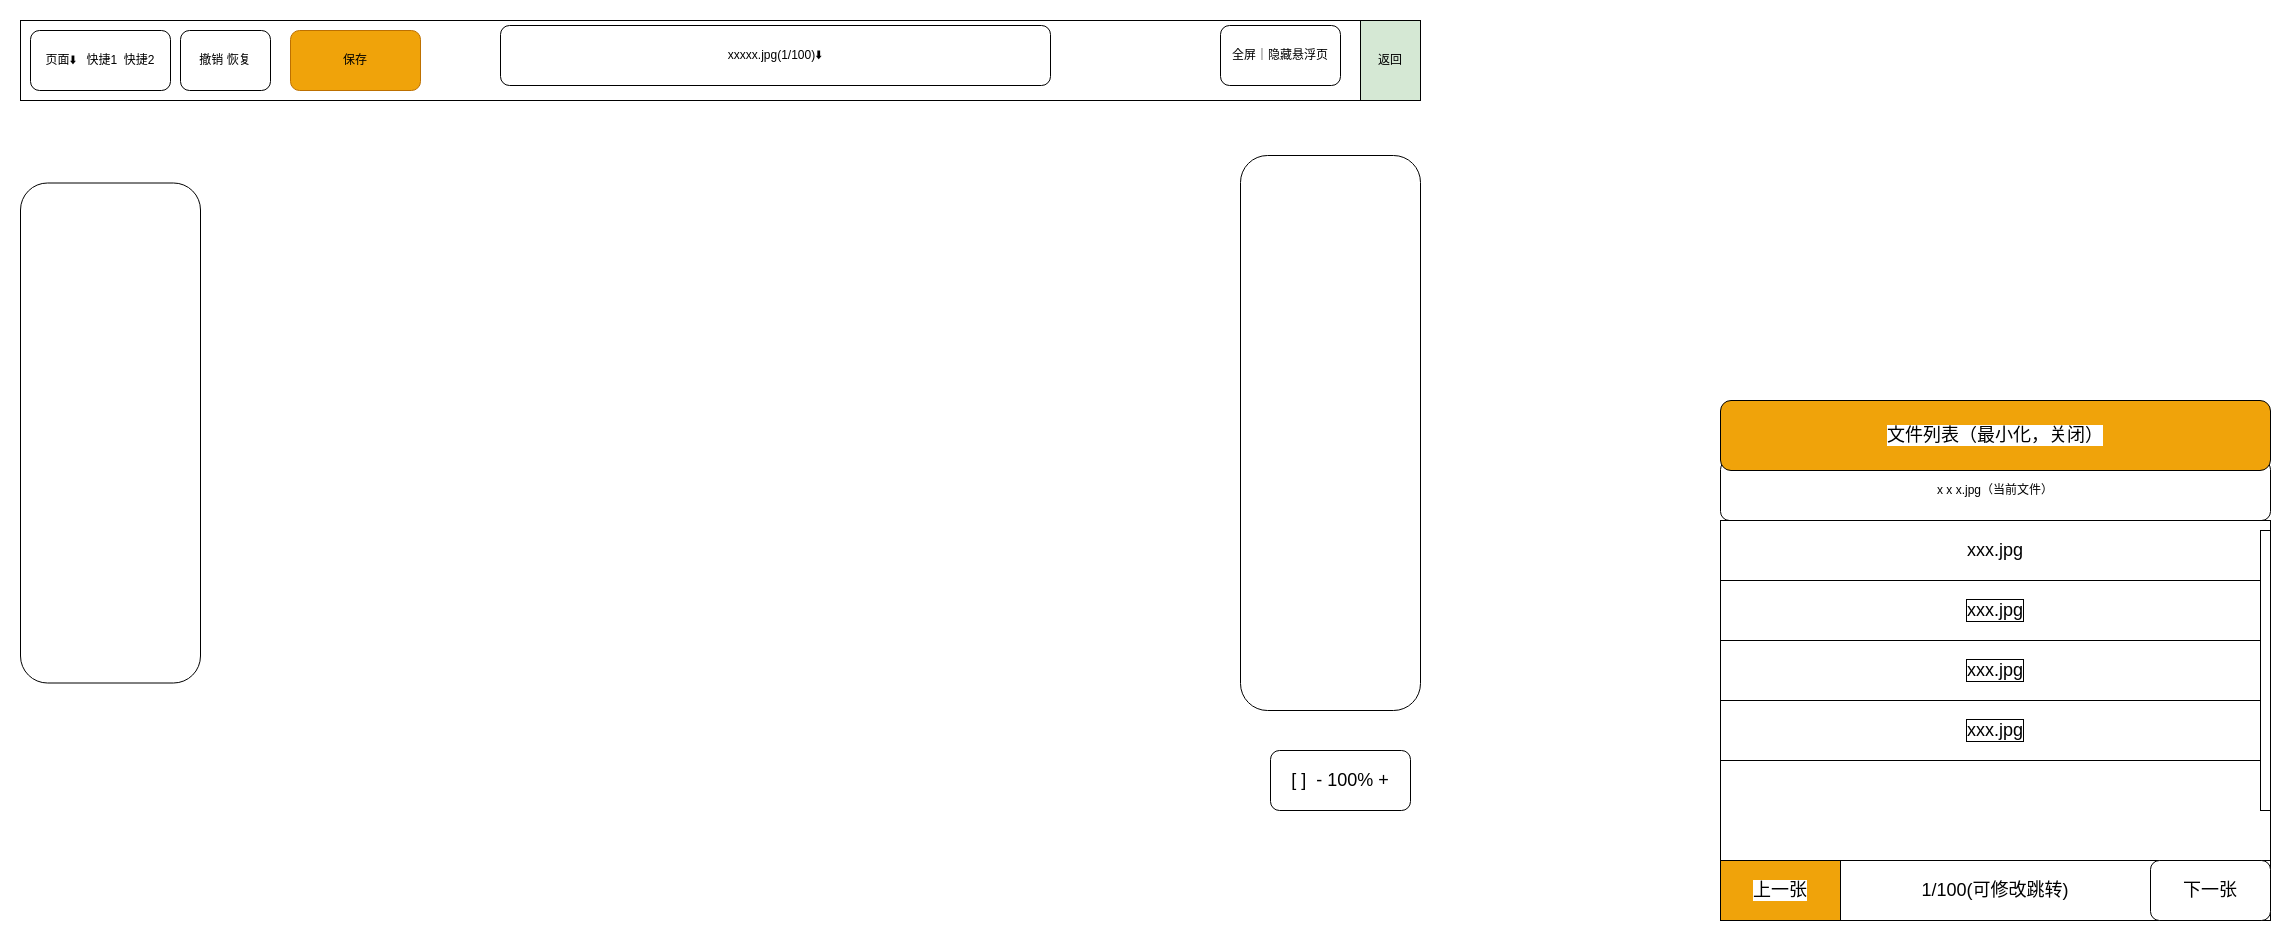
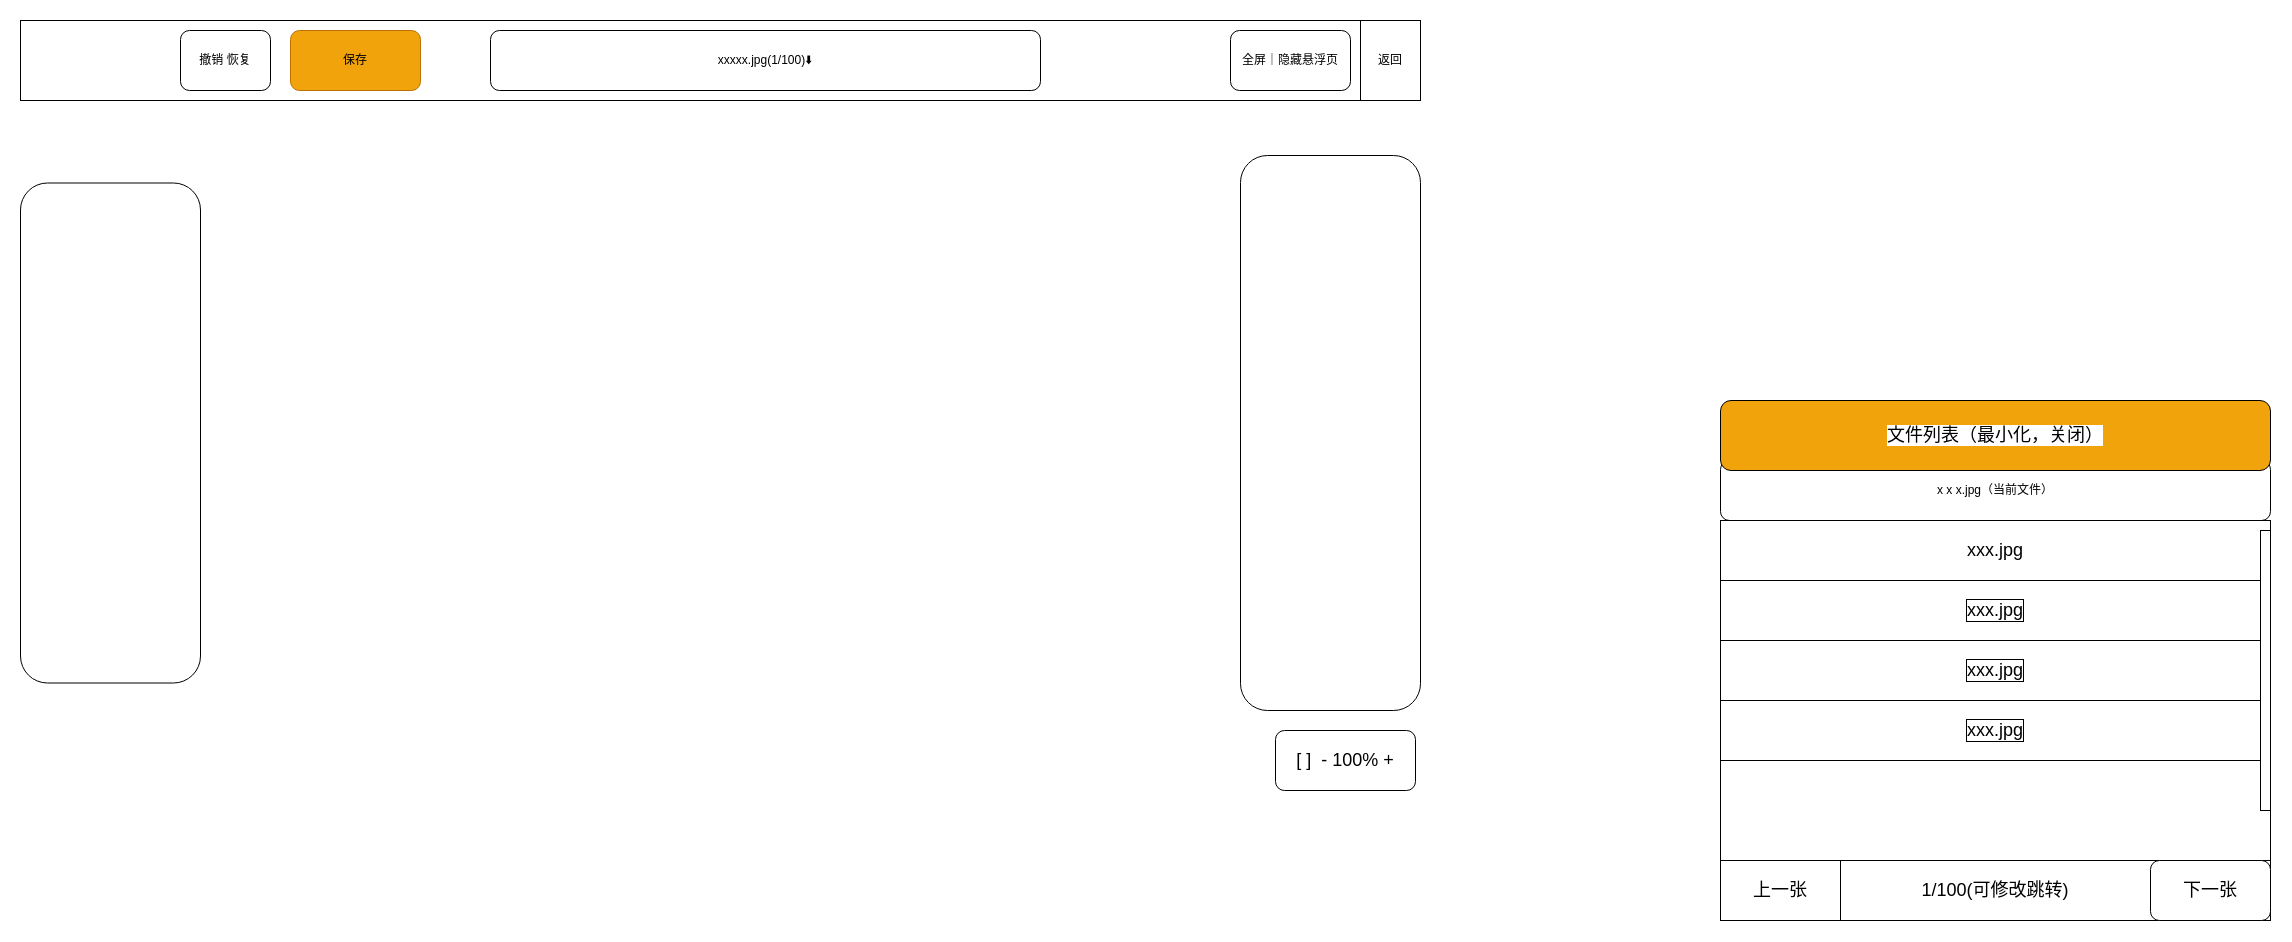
(776, 56) -> (766, 61)
(1281, 56) -> (1291, 61)
(101, 61) -> none
(1391, 61) -> (1391, 61)
(1341, 781) -> (1346, 761)
(1781, 891) -> (1781, 891)
